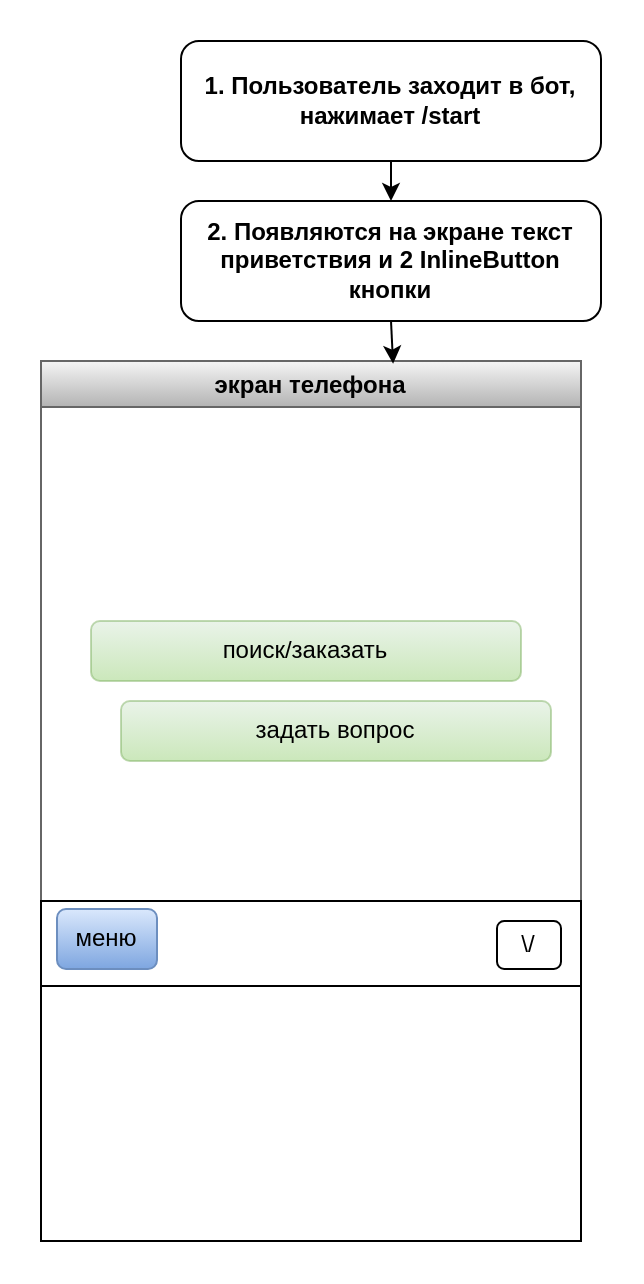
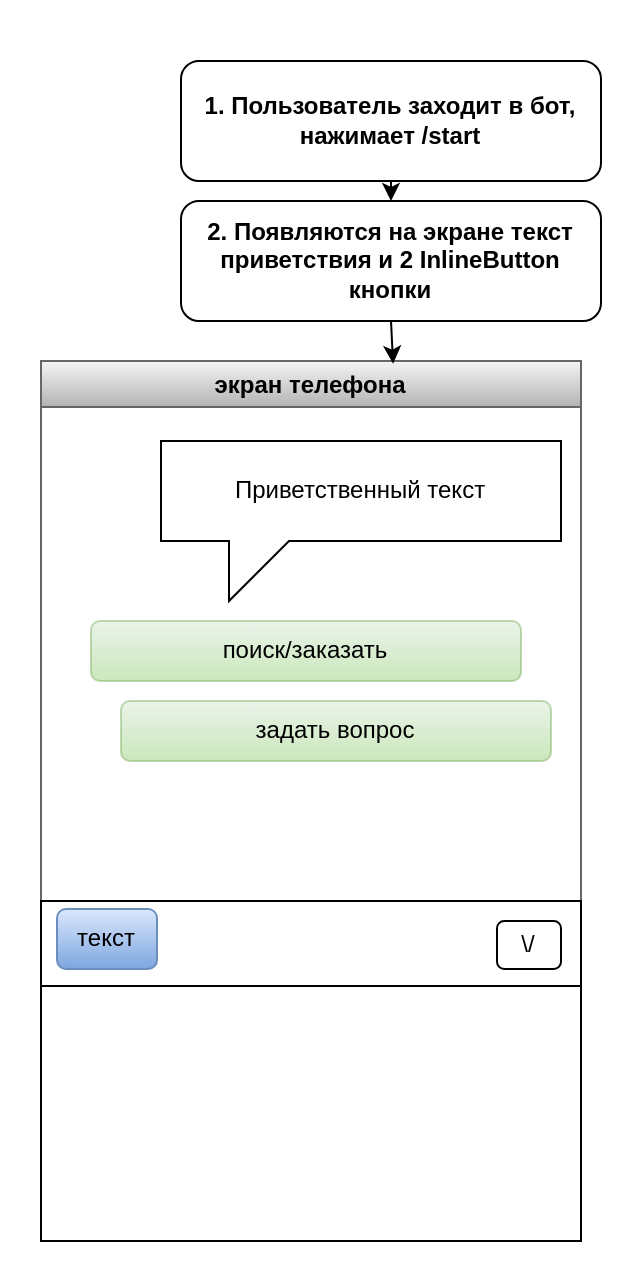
(391, 101) -> (391, 121)
none -> (361, 521)
(107, 939) -> (107, 939)
